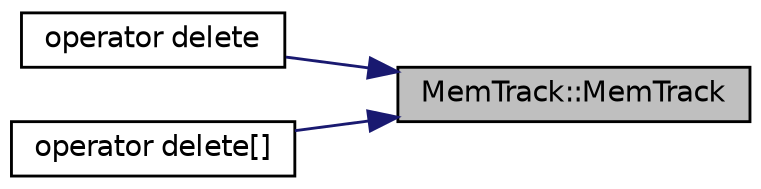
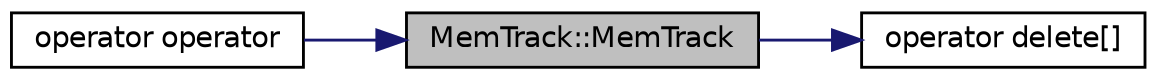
(153, 40) -> (157, 40)
(332, 126) -> (796, 40)
